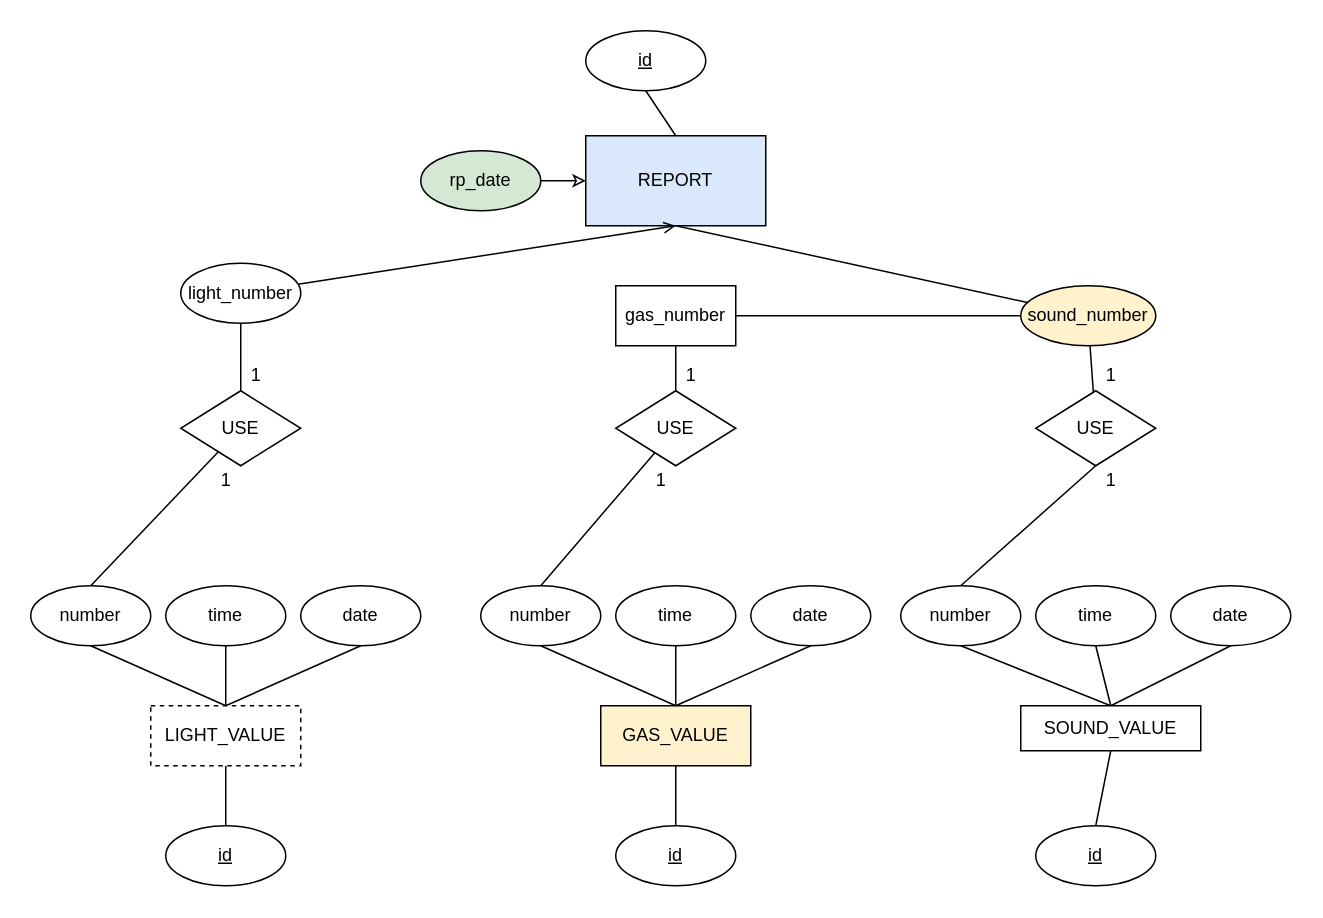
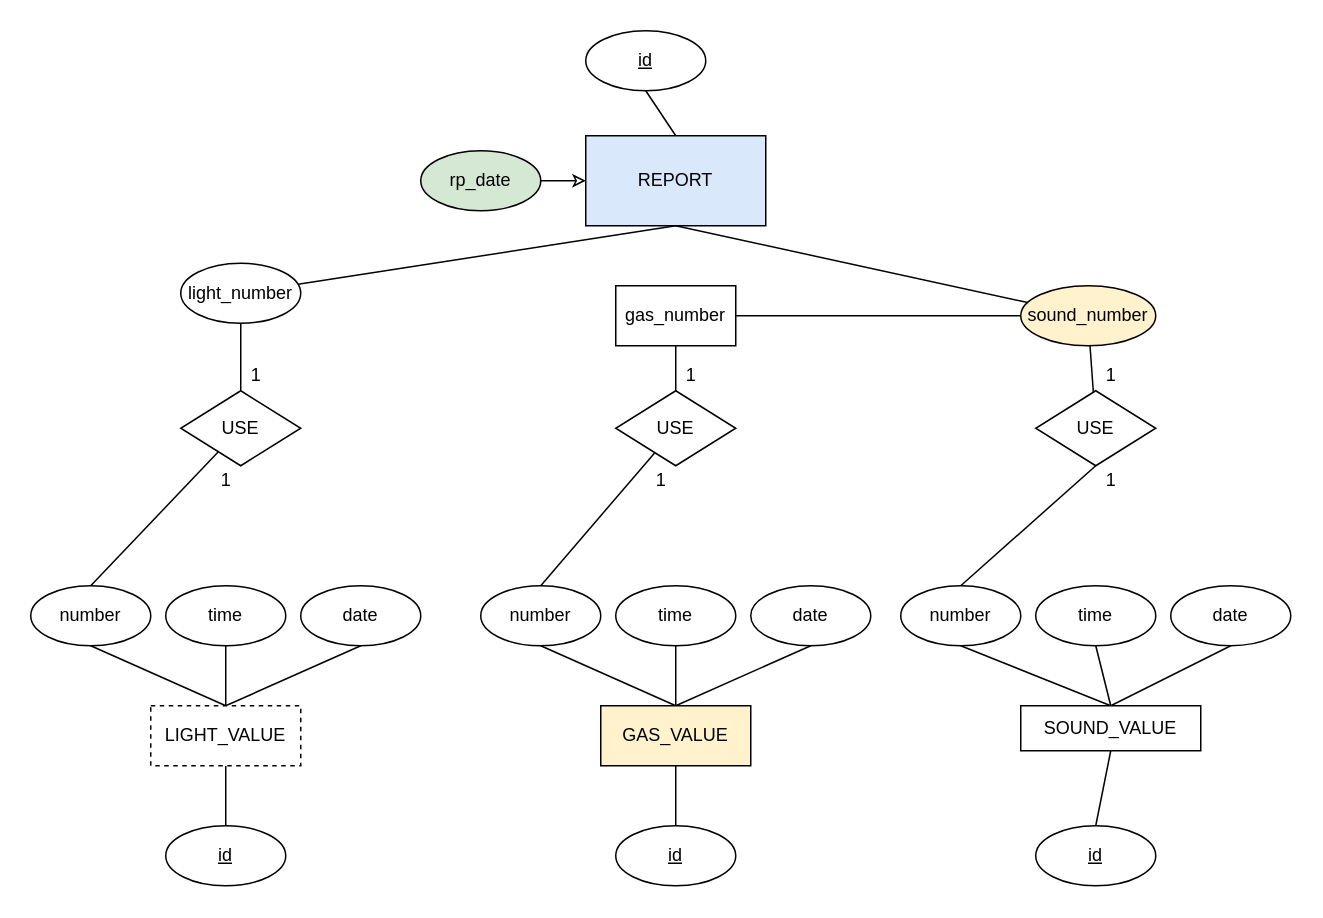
(668, 227) -> (670, 227)
